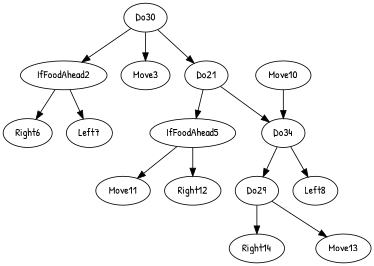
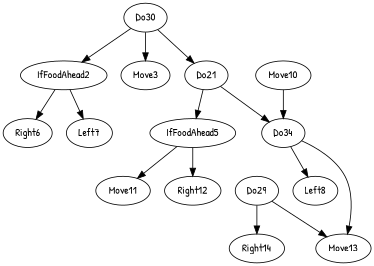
(272, 158) -> (343, 174)
